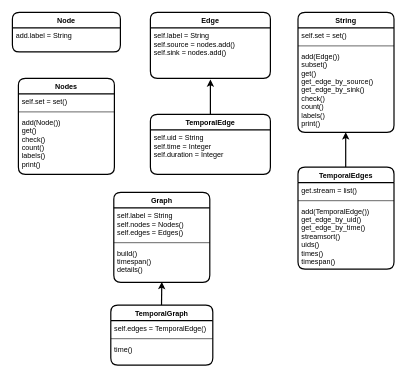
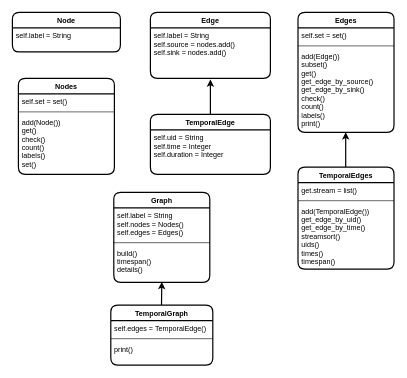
(346, 20) -> (346, 20)
(46, 36) -> (47, 36)
(44, 122) -> (44, 122)
(125, 349) -> (127, 349)
